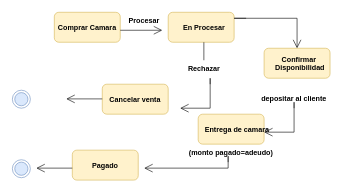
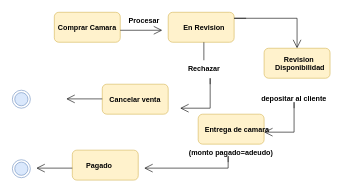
(204, 28) -> (204, 28)
(300, 59) -> (300, 59)
(105, 165) -> (99, 165)
